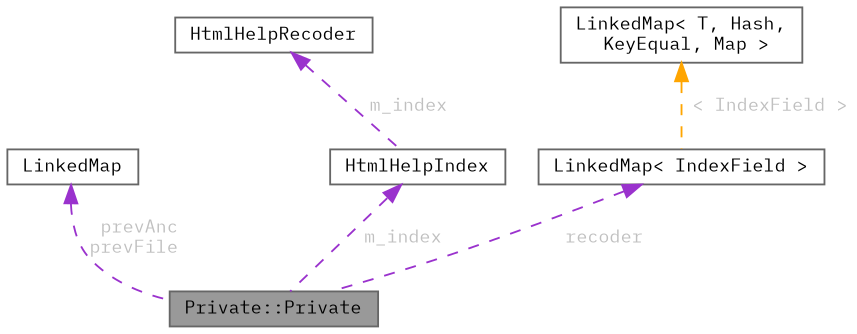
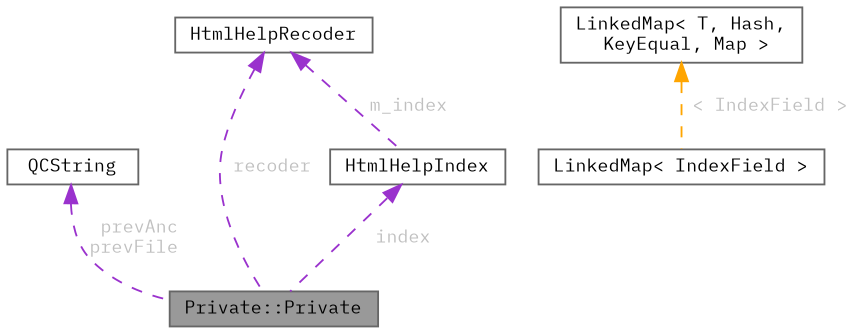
(73, 167) -> (73, 167)
(398, 238) -> (398, 238)
(479, 245) -> (221, 181)
